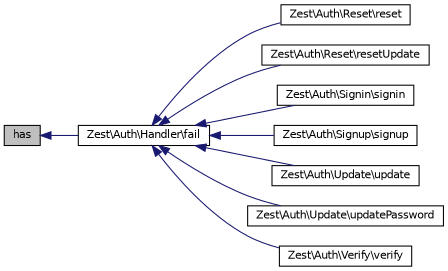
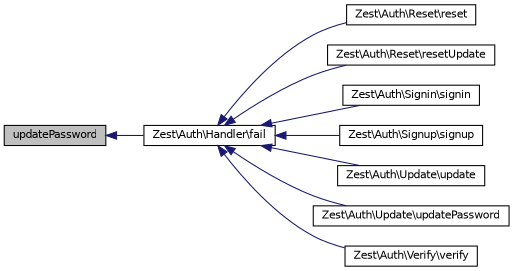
(22, 135) -> (55, 135)
